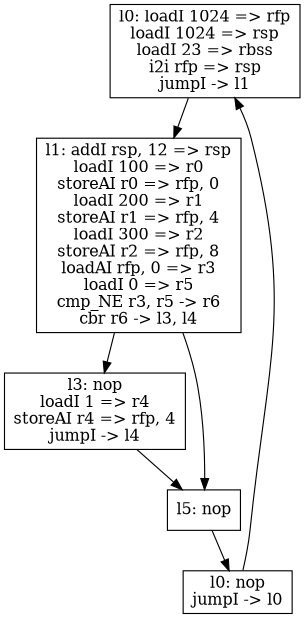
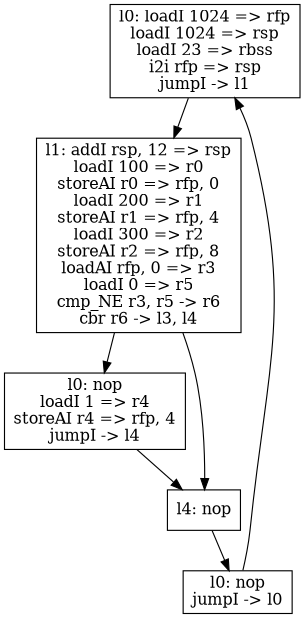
(95, 411) -> (95, 411)
(204, 510) -> (204, 510)
